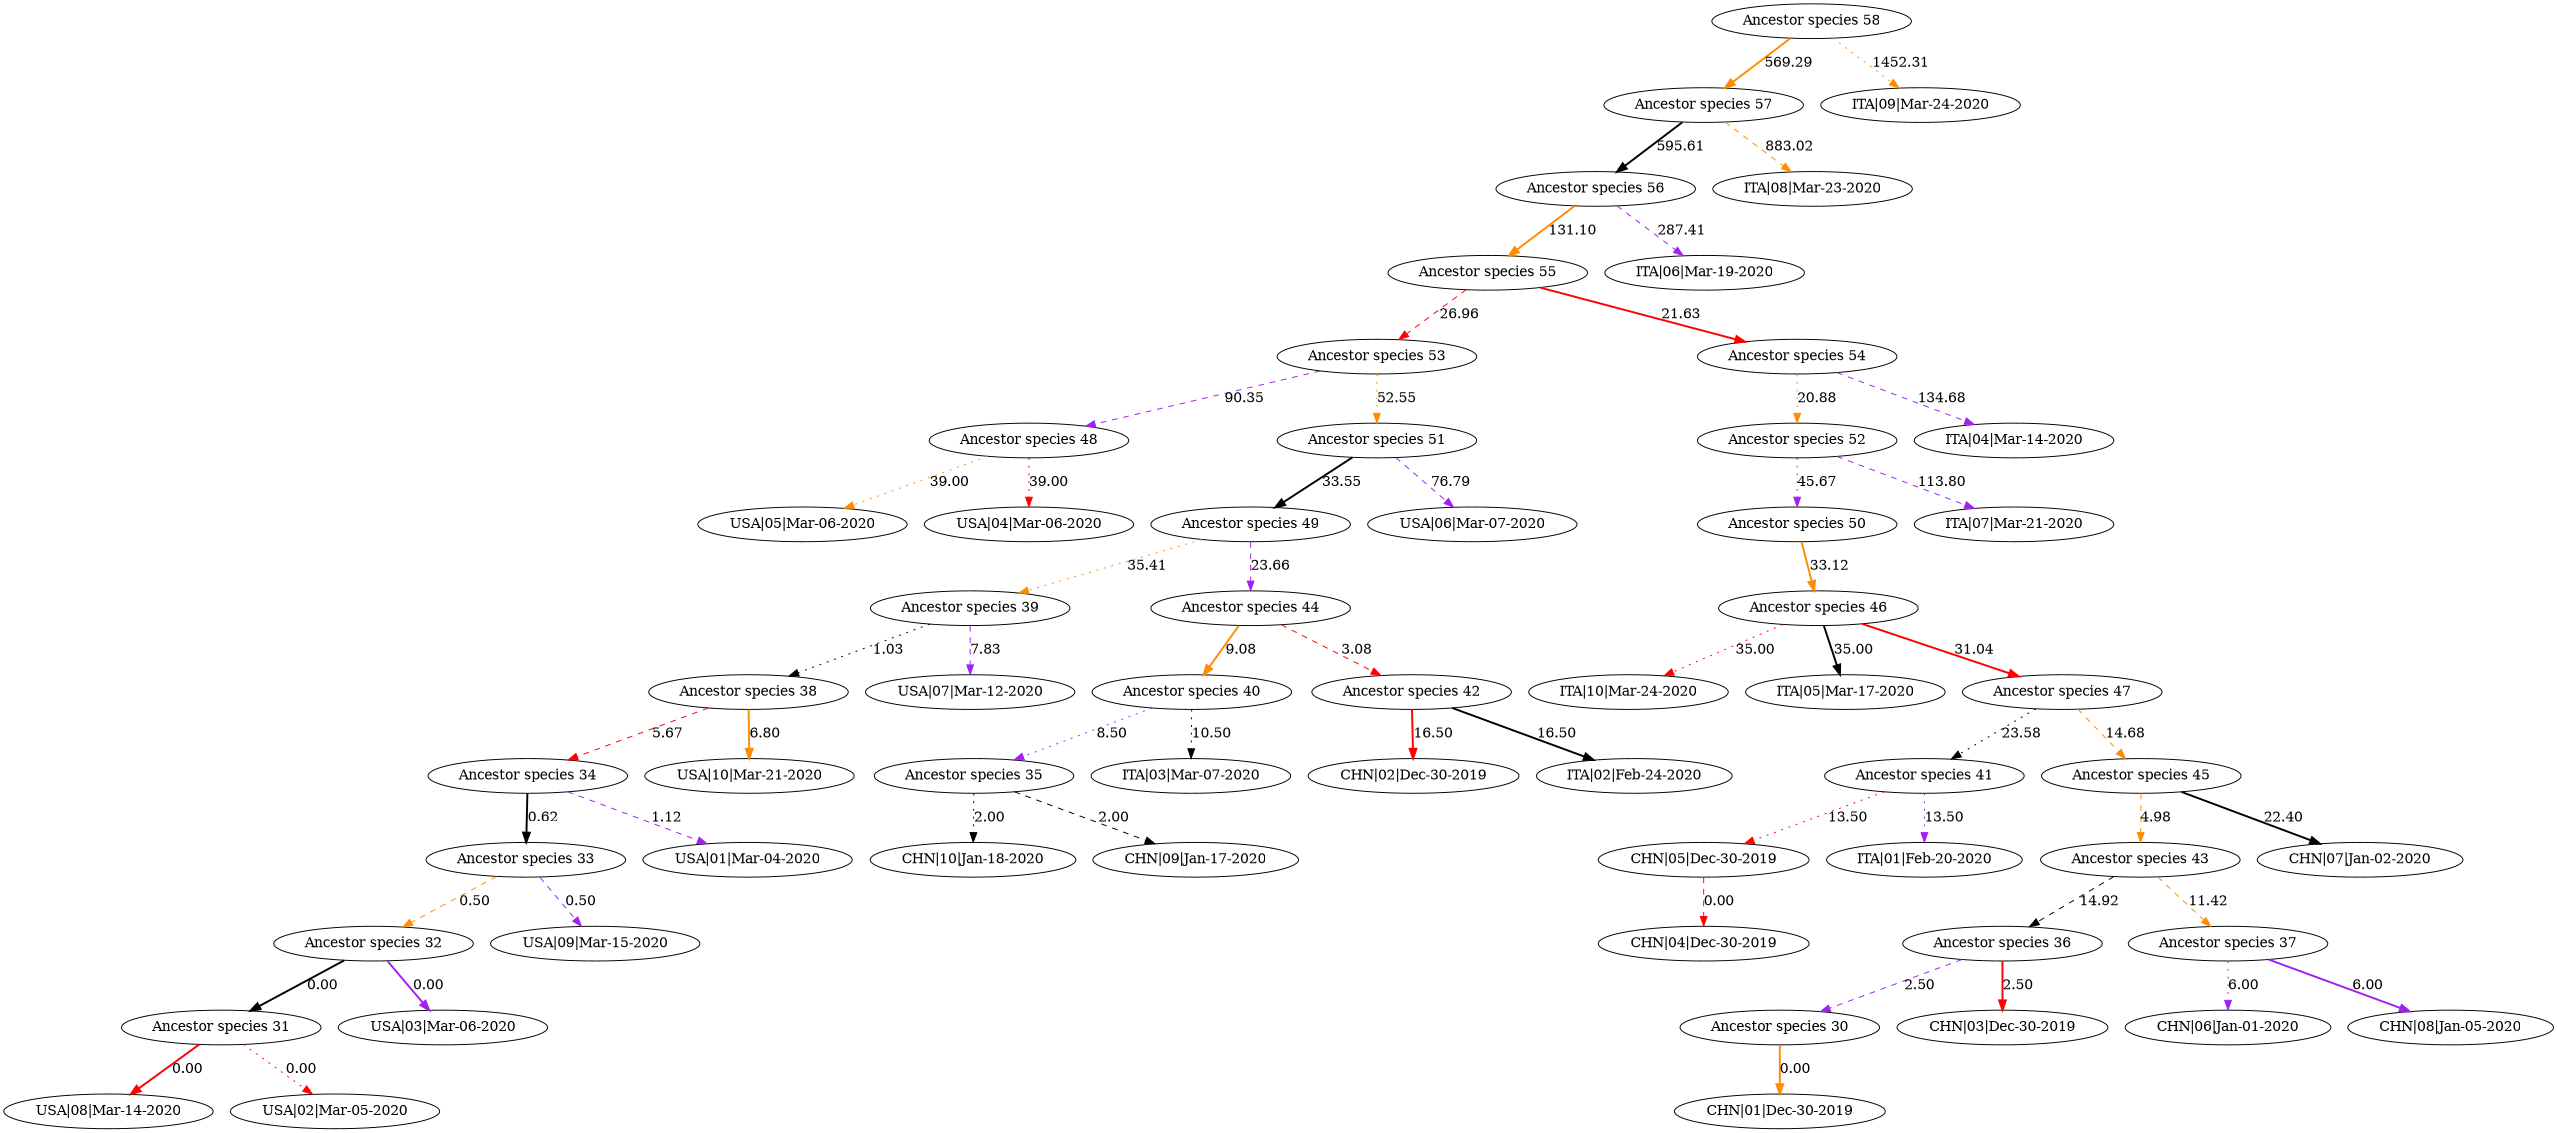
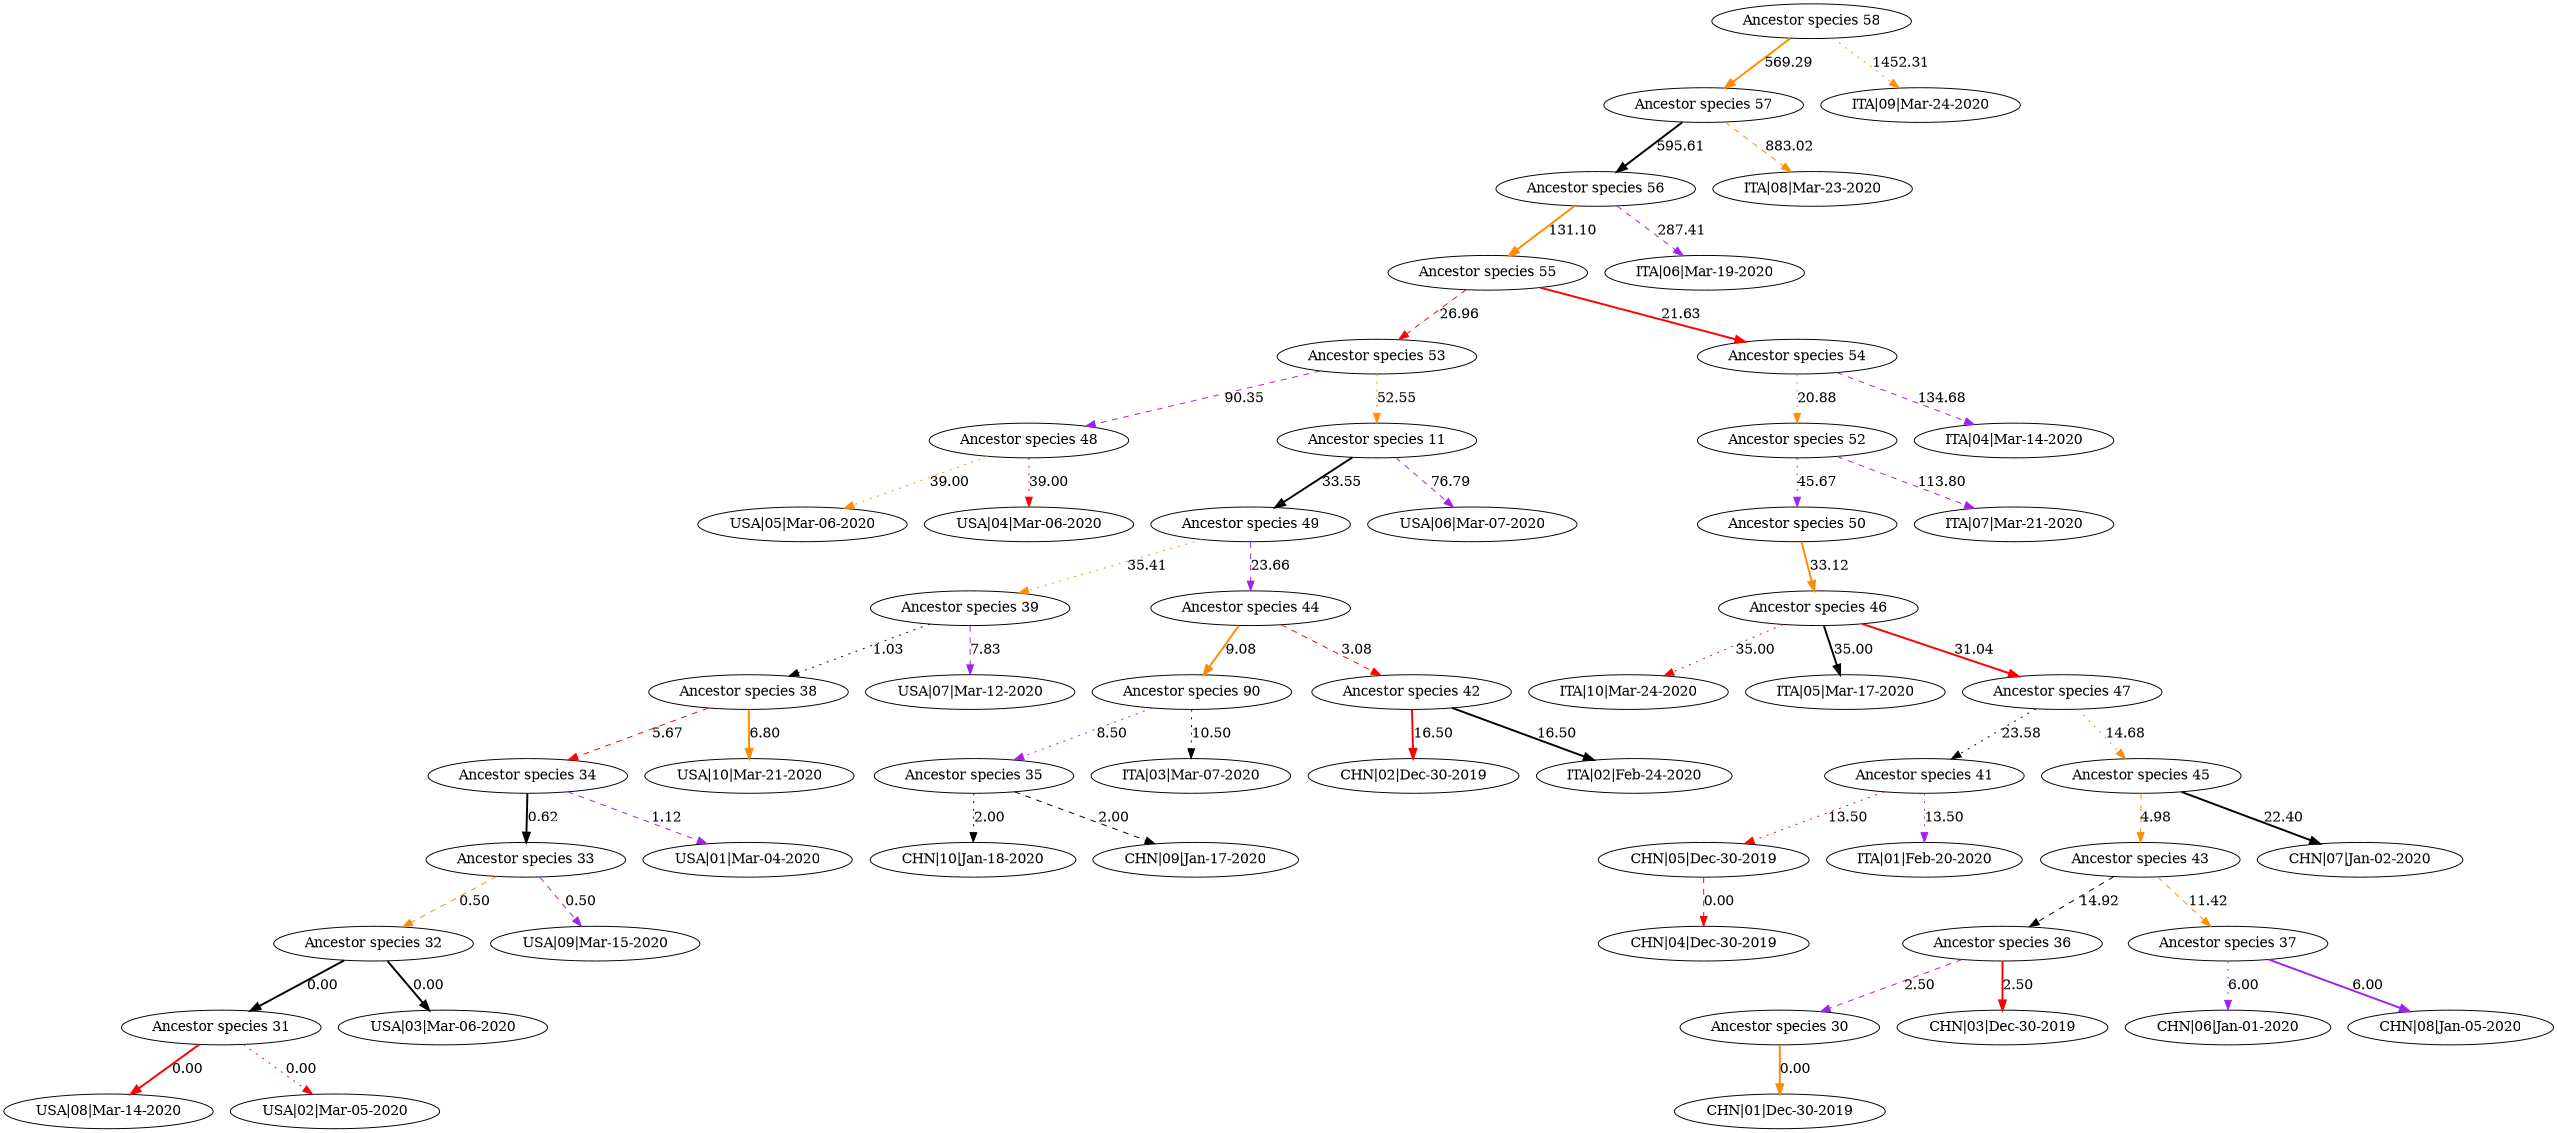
(1377, 440) -> (1377, 440)
(1192, 692) -> (1192, 692)
(2098, 730) -> (2098, 730)
(405, 982) -> (405, 982)
